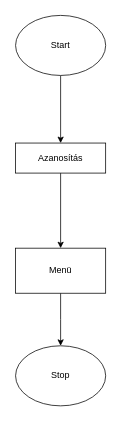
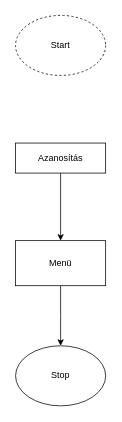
(60, 45) -> (60, 45)
(60, 107) -> none
(60, 270) -> (60, 263)
